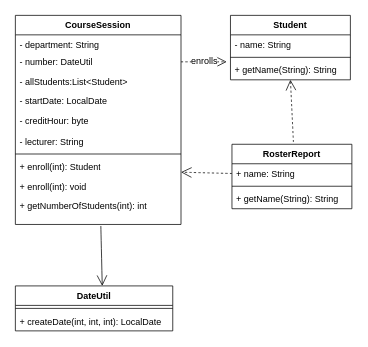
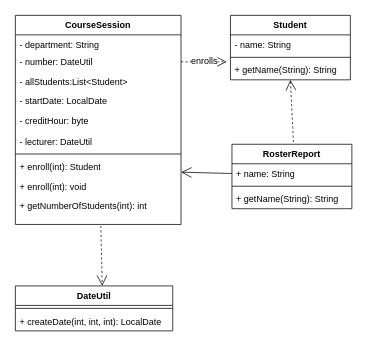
(59, 143) -> (63, 143)
(206, 173) -> (206, 173)
(102, 256) -> (102, 256)
